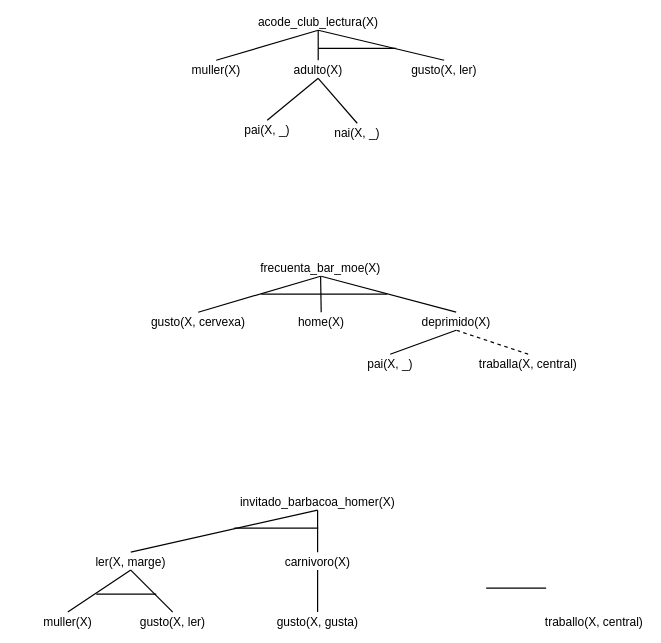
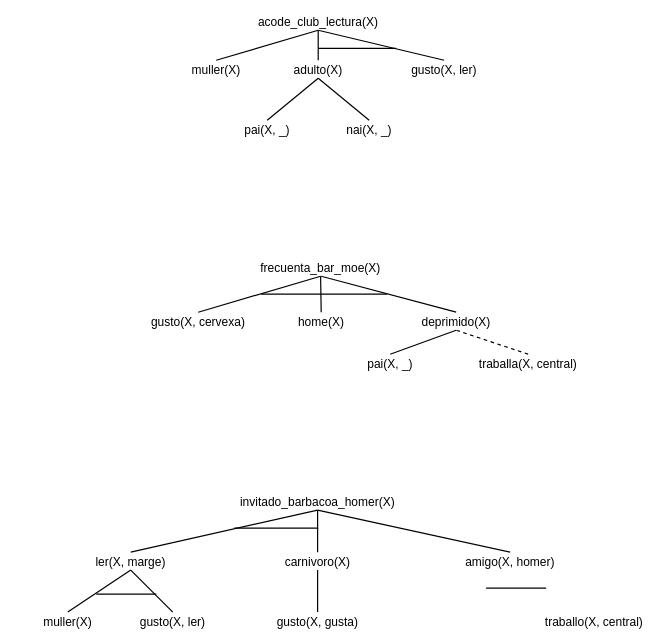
(357, 132) -> (369, 129)
none -> (414, 531)
none -> (510, 561)
